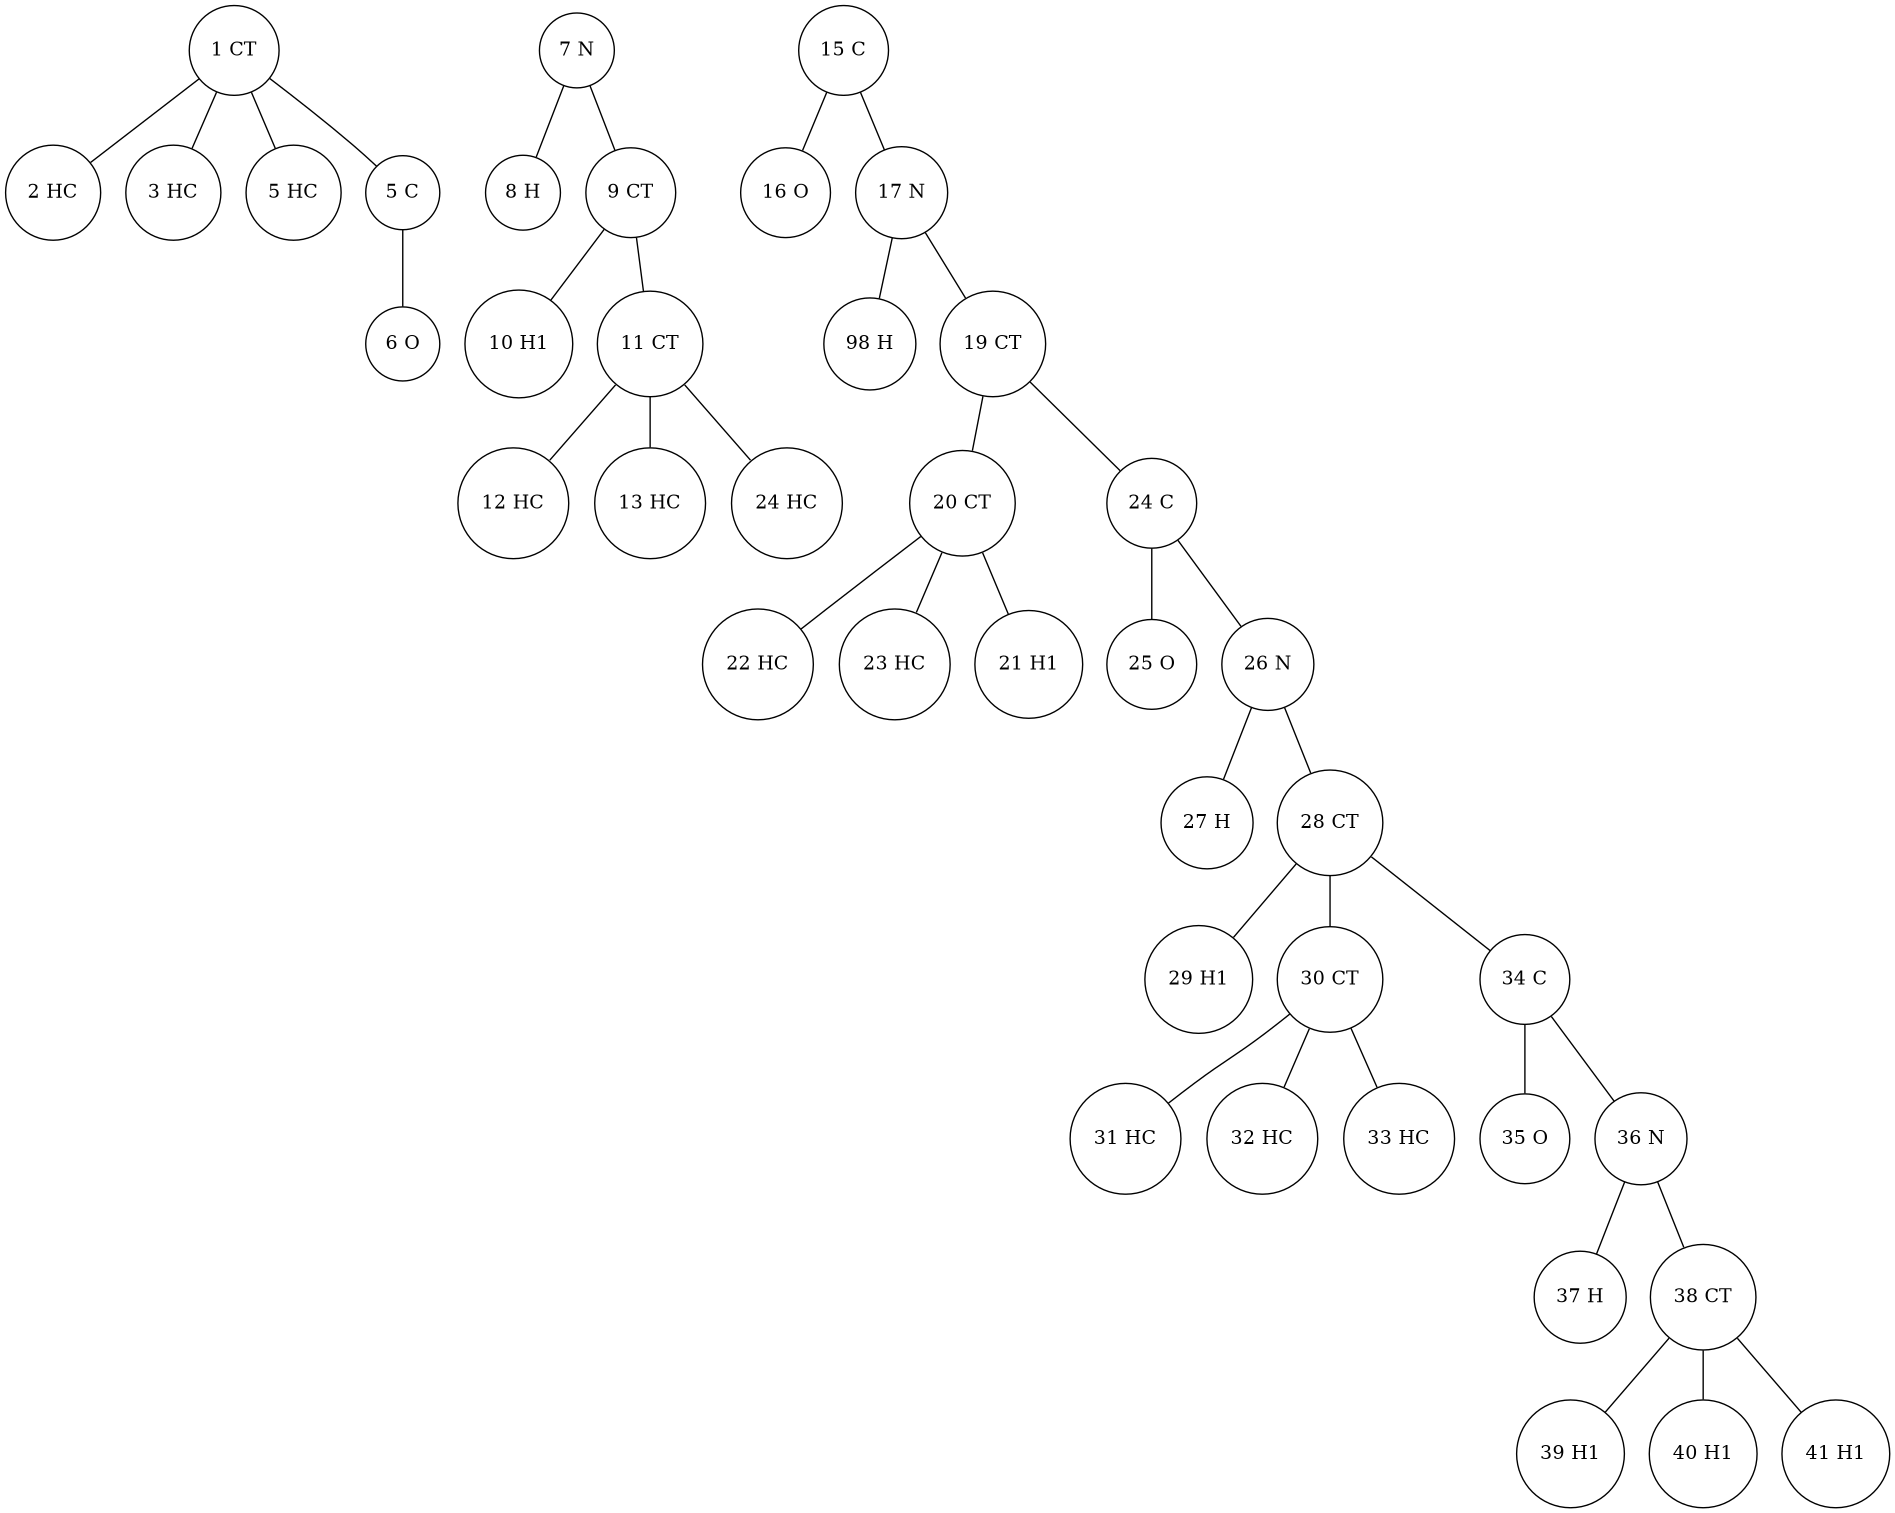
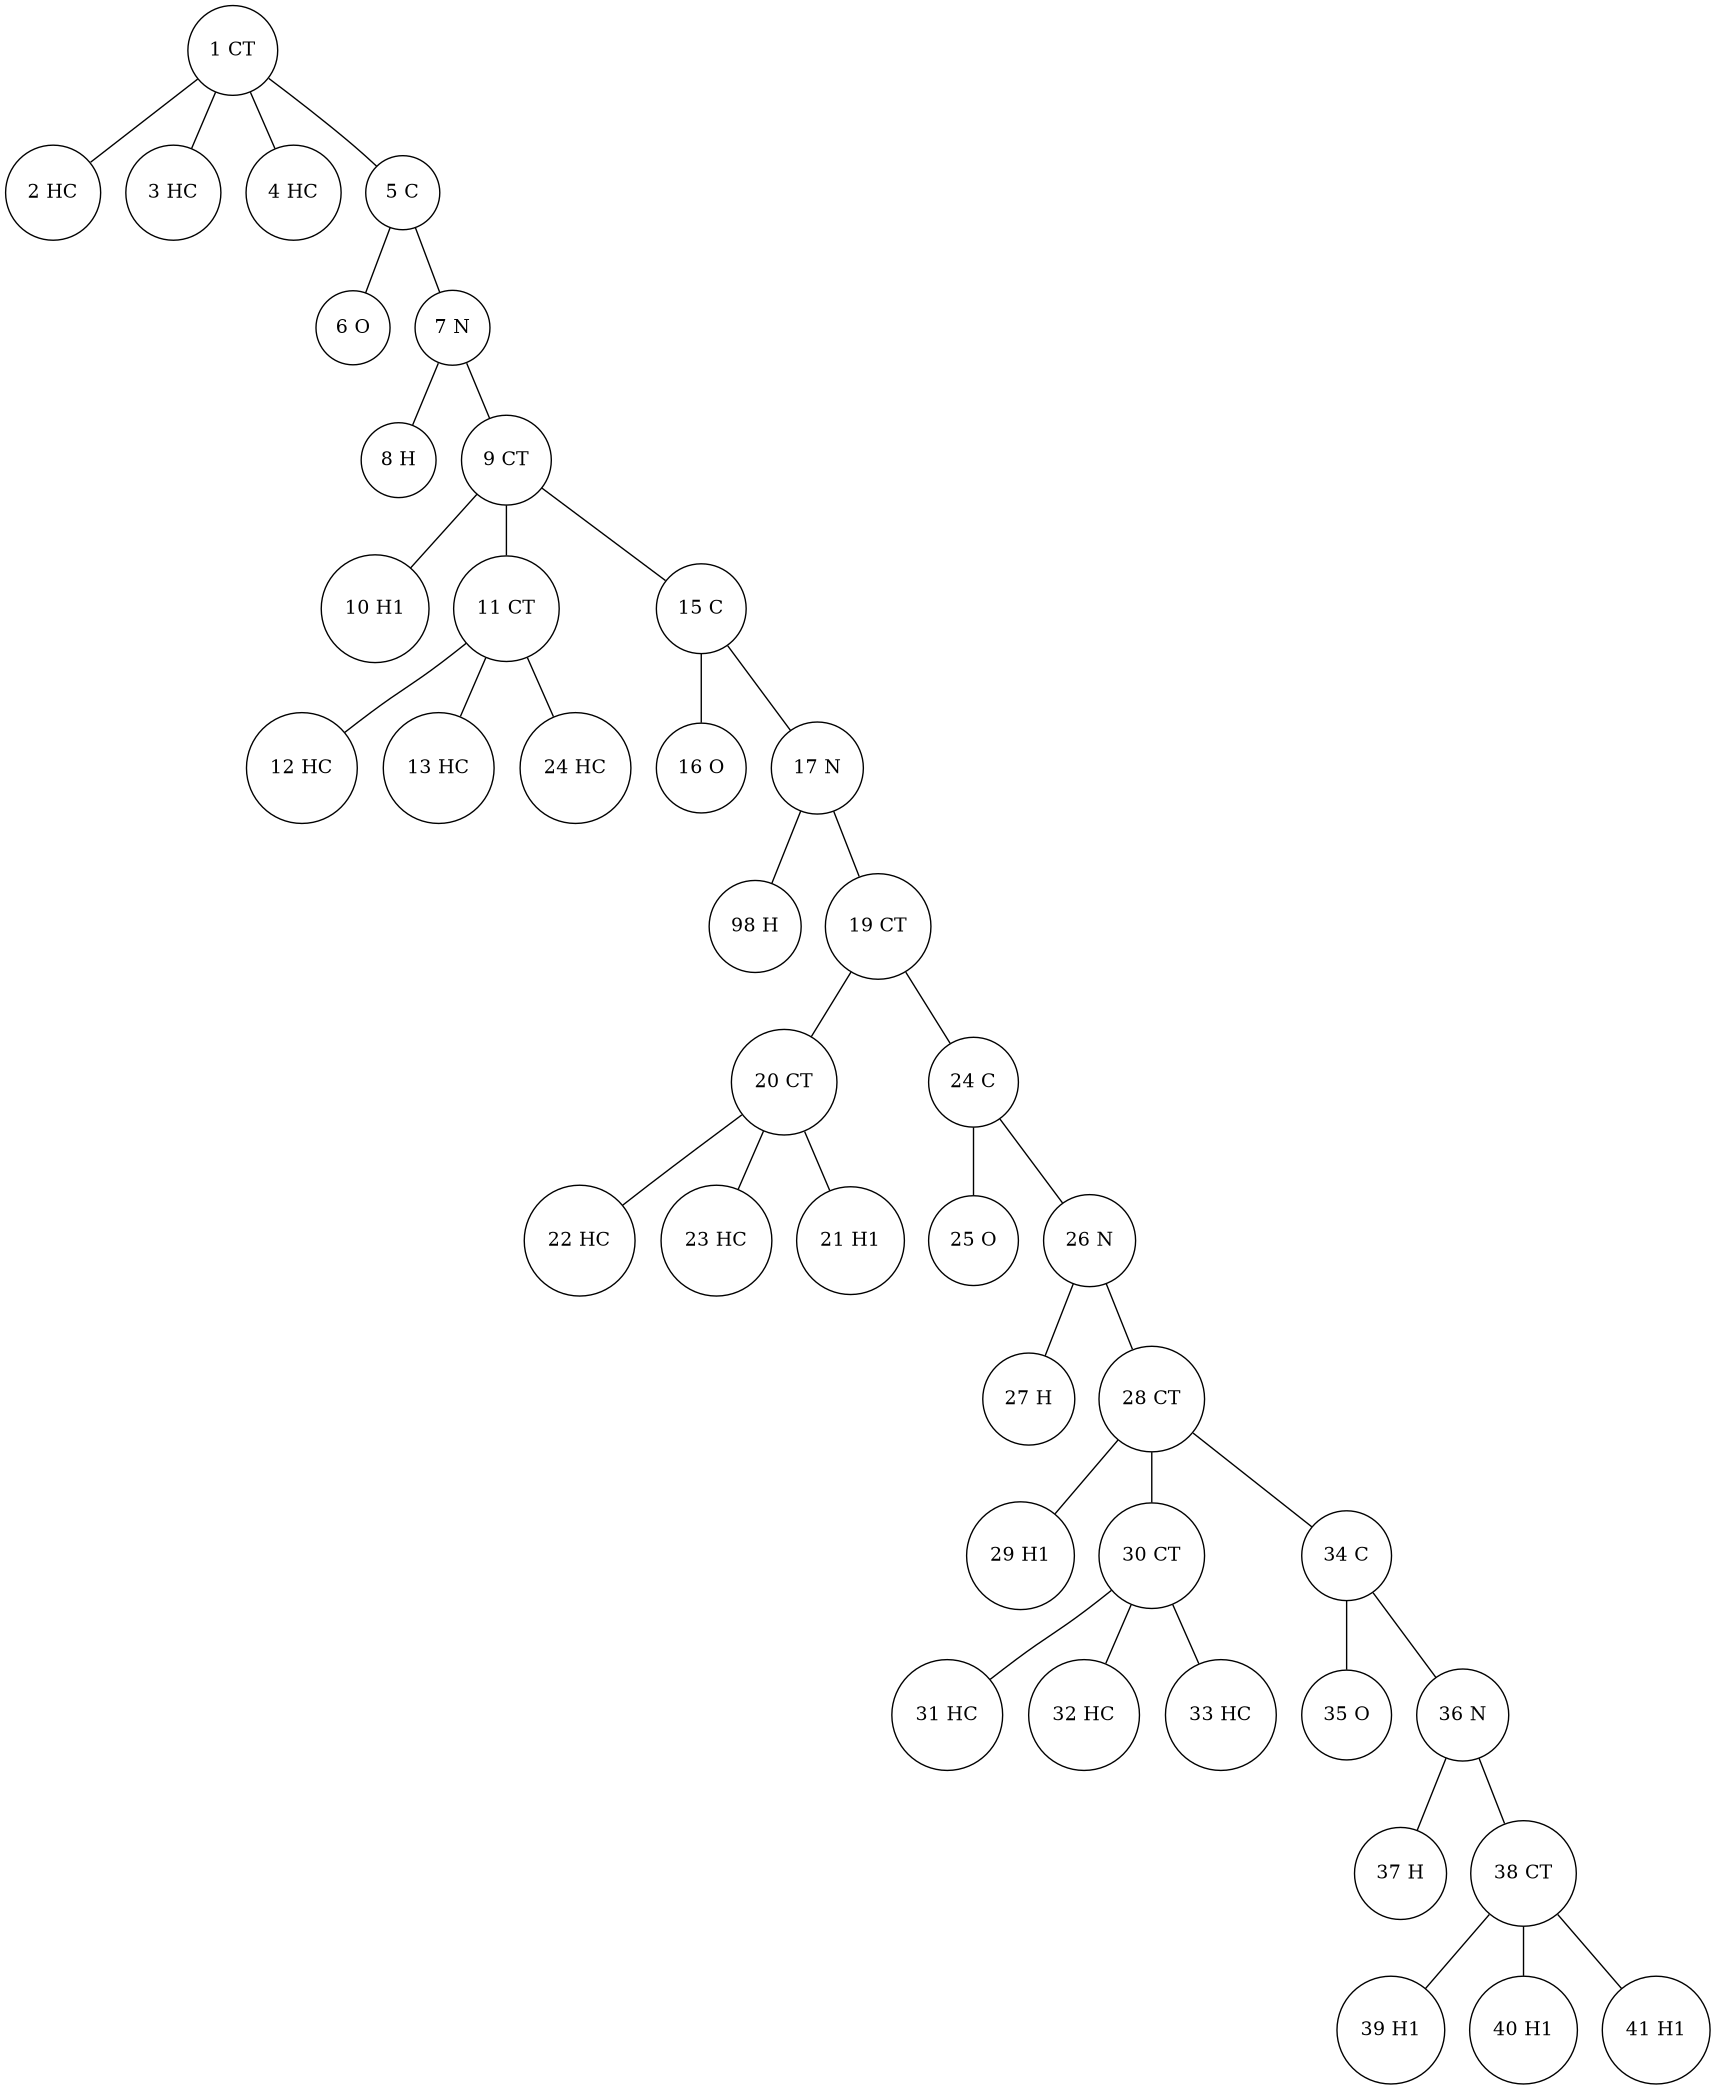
(294, 193) -> (294, 193)
none -> (427, 260)
none -> (604, 534)
